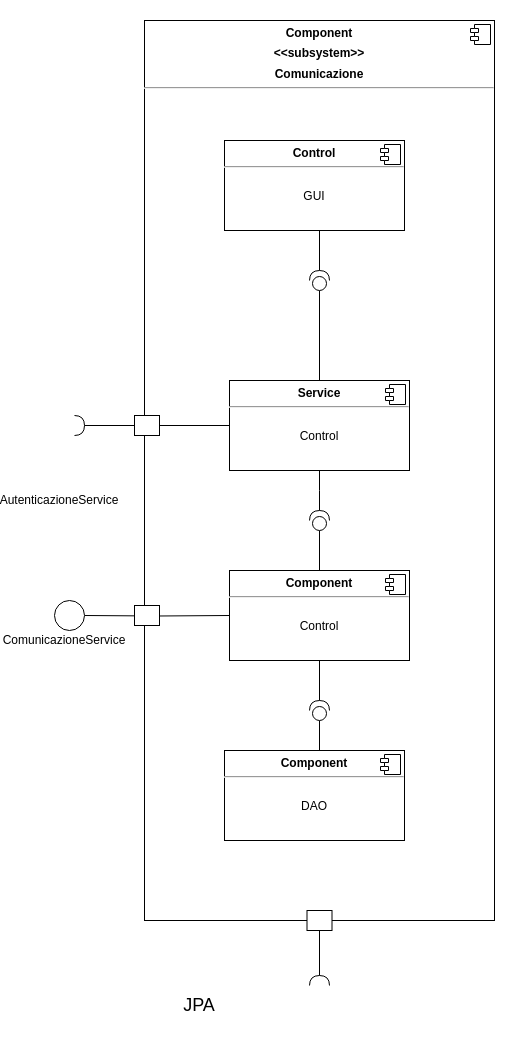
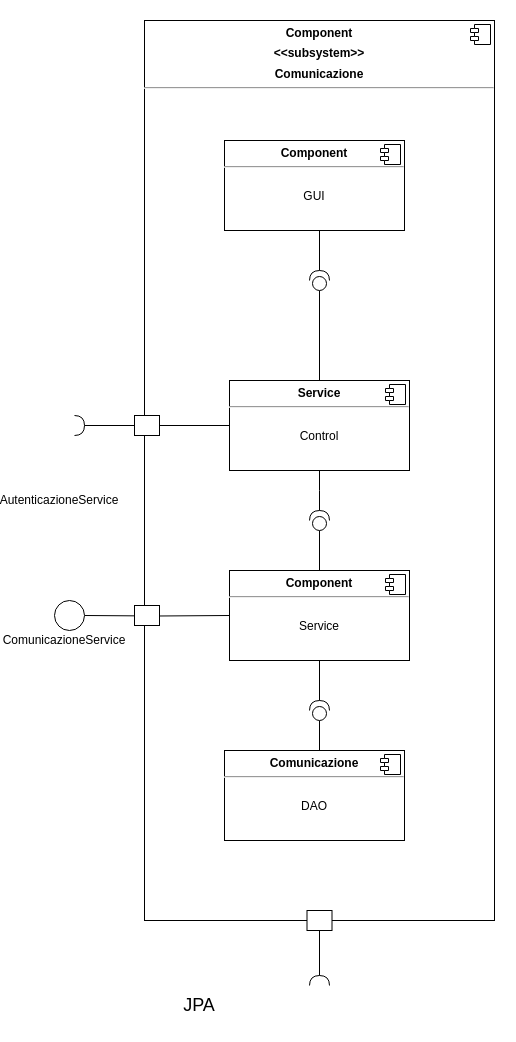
(246, 141) -> (255, 141)
(260, 571) -> (260, 571)
(255, 751) -> (265, 751)
